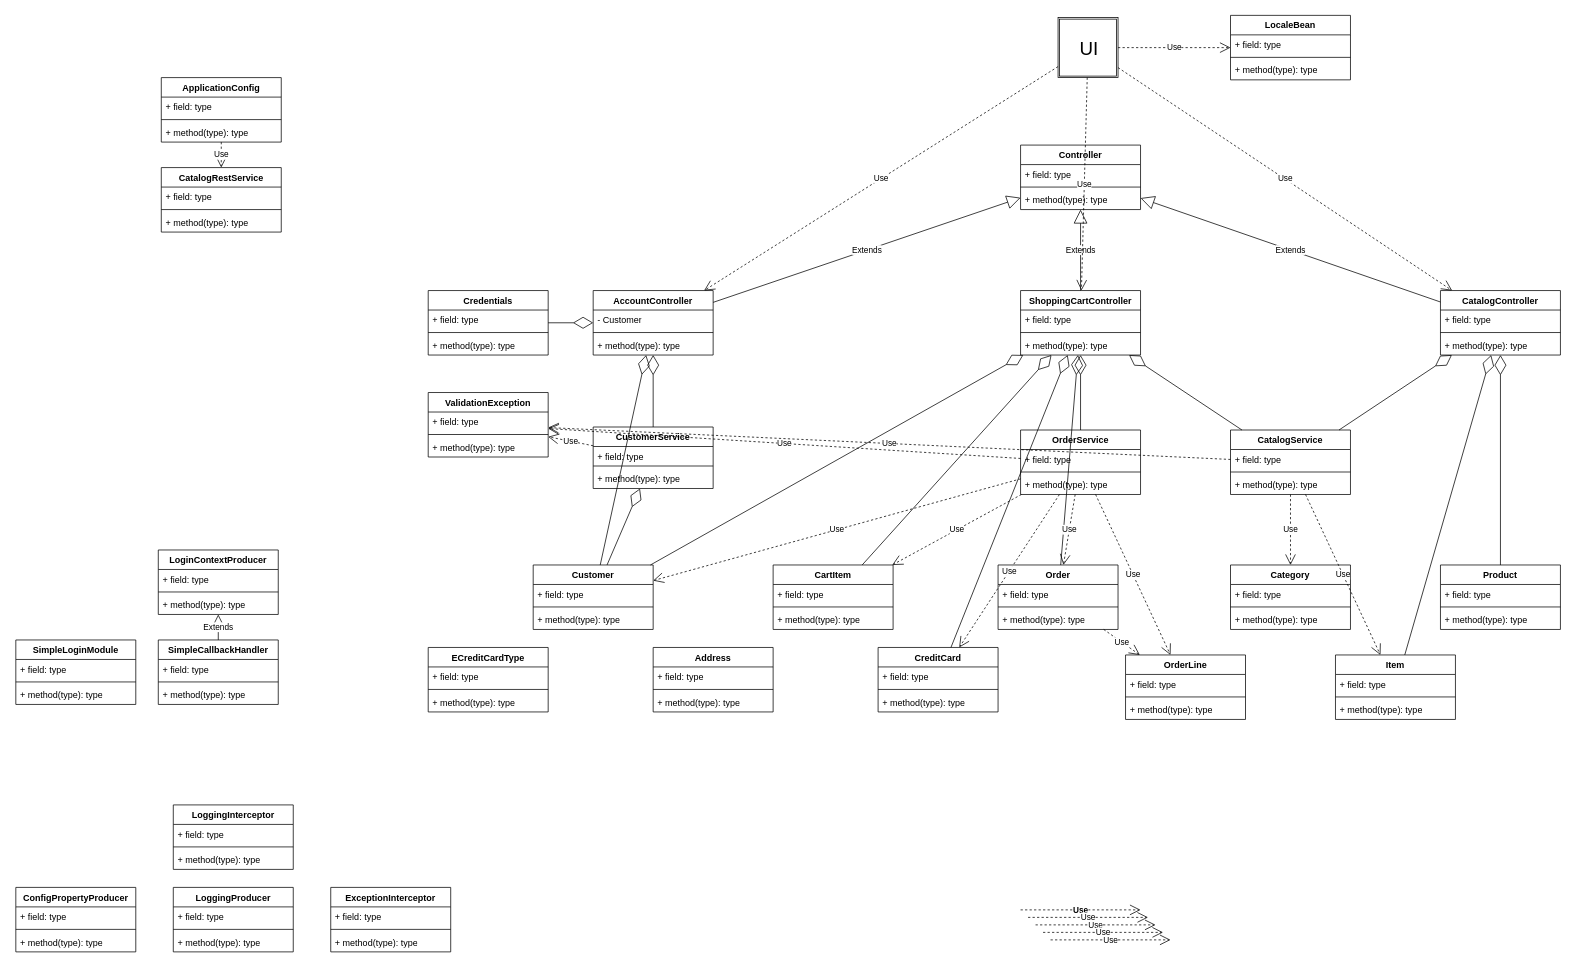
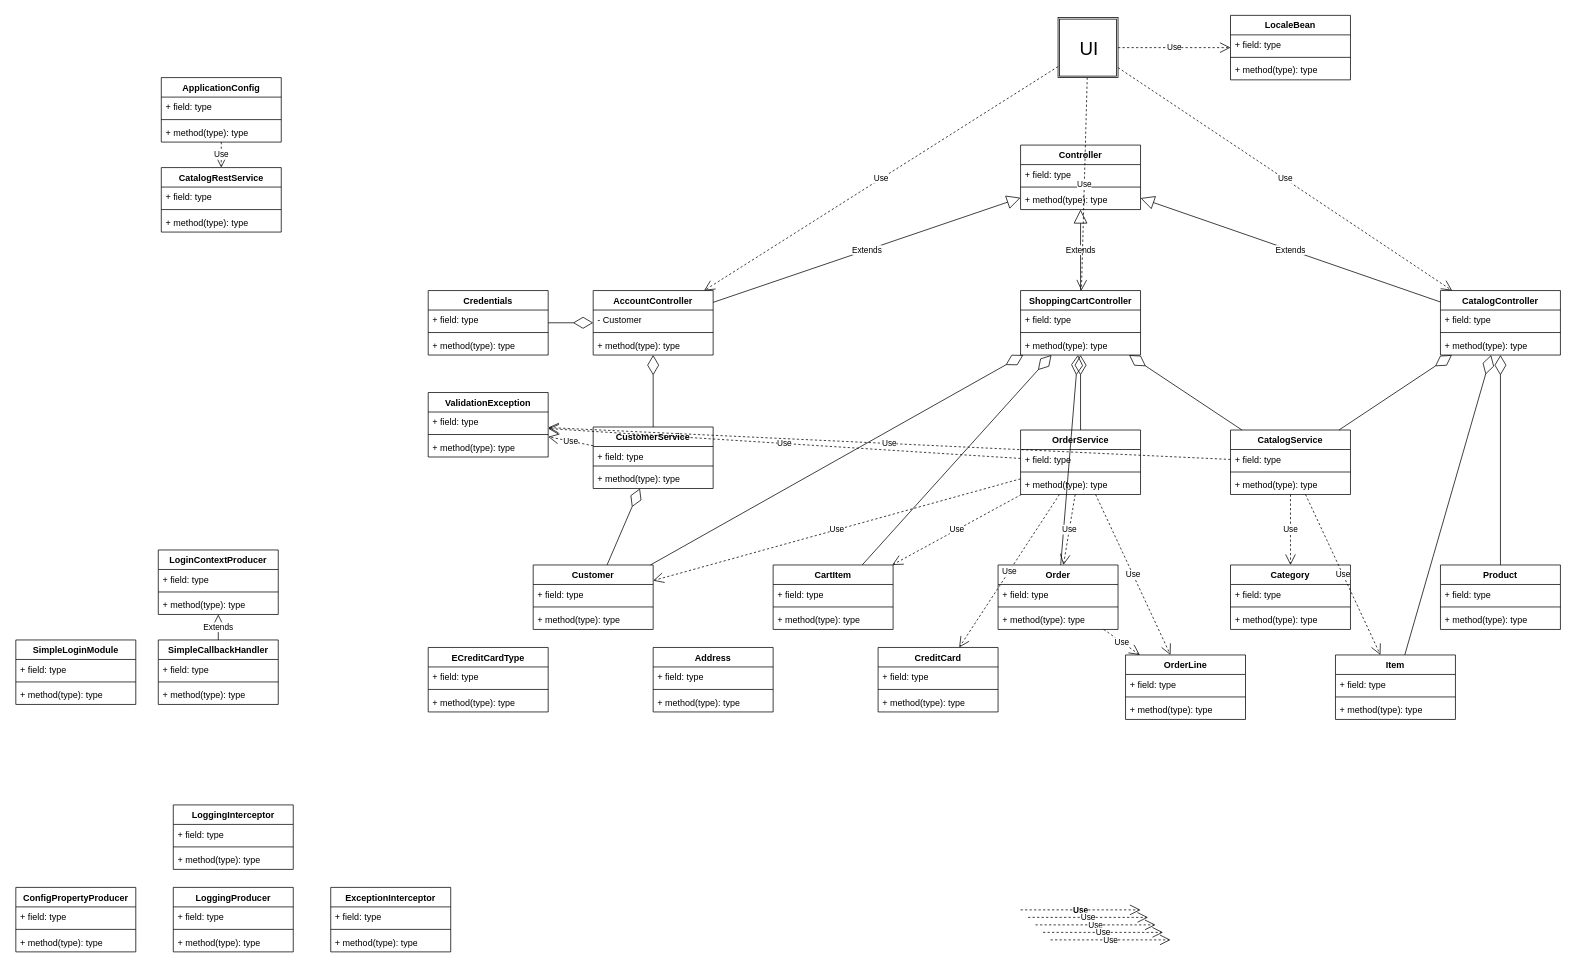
(621, 470) -> none
(984, 564) -> none
